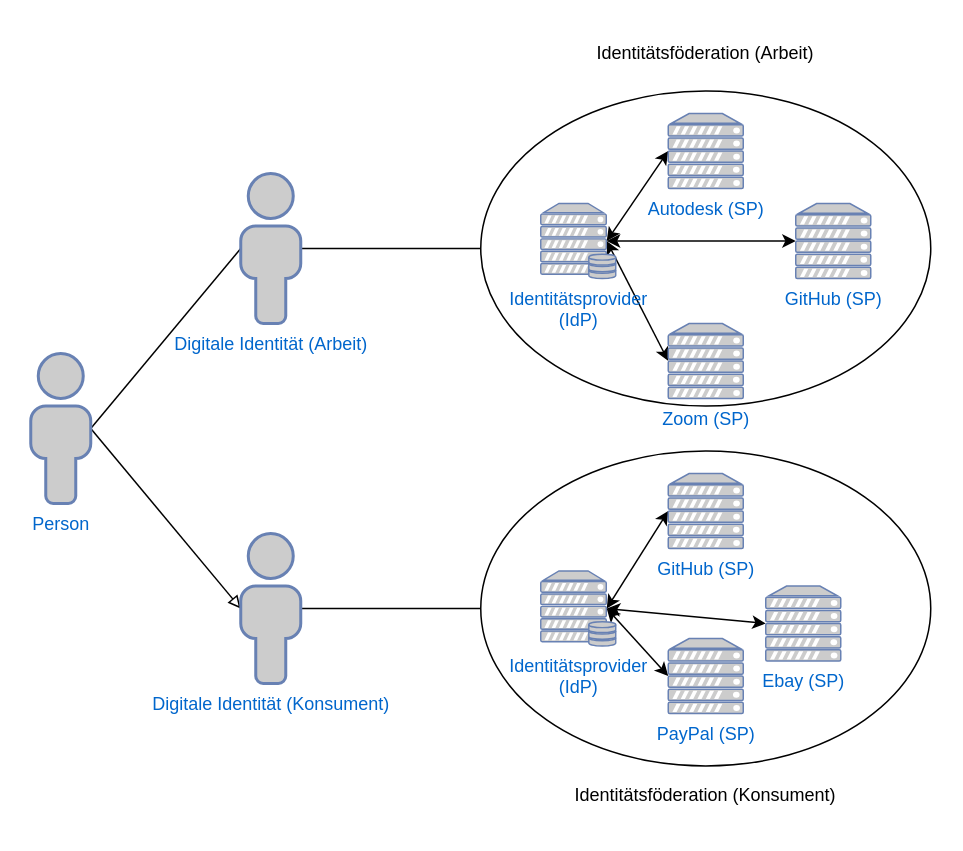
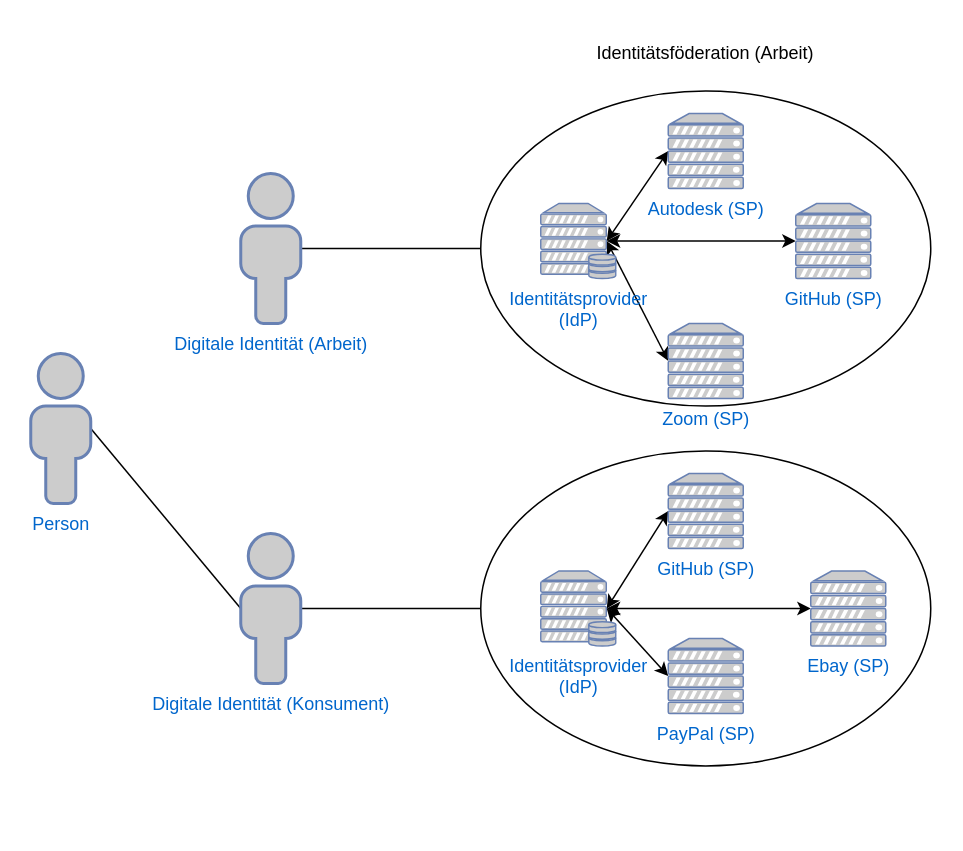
(166, 338) -> none
(232, 597) -> (235, 601)
(803, 623) -> (848, 608)
(706, 796) -> none
